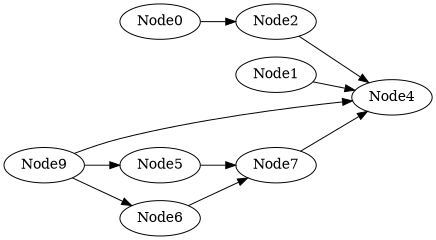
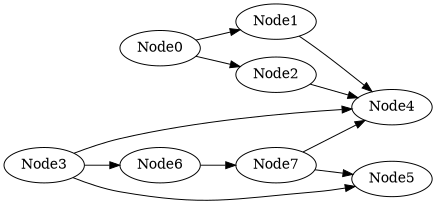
none -> (213, 36)
(44, 165) -> (44, 165)
(213, 165) -> (329, 171)
